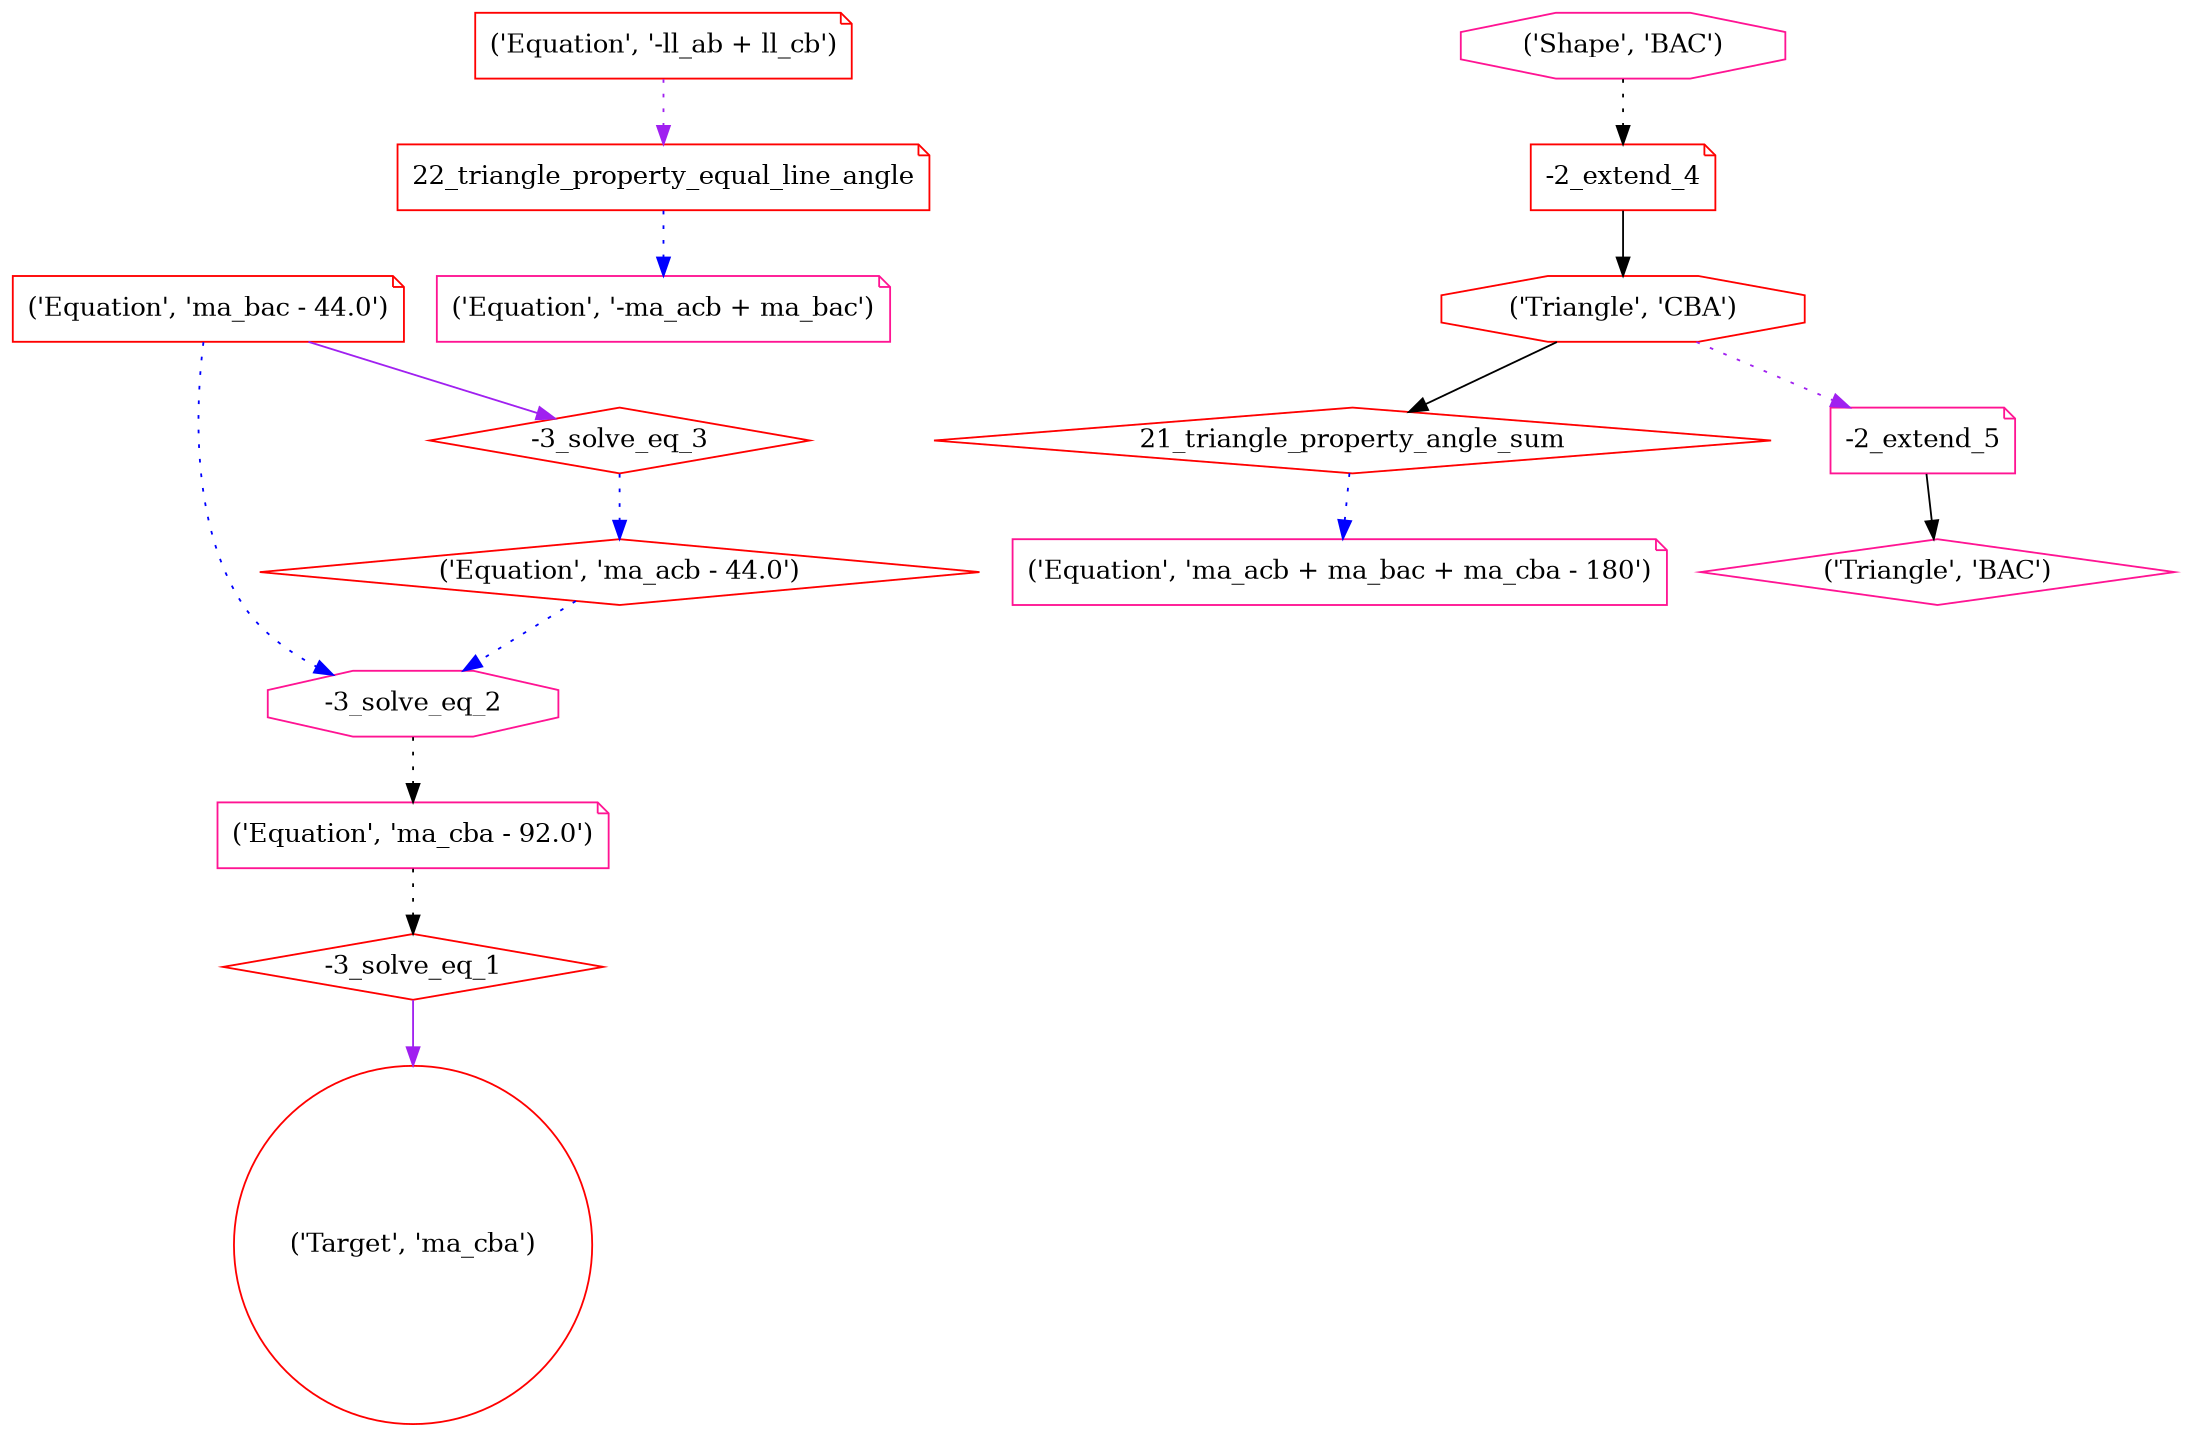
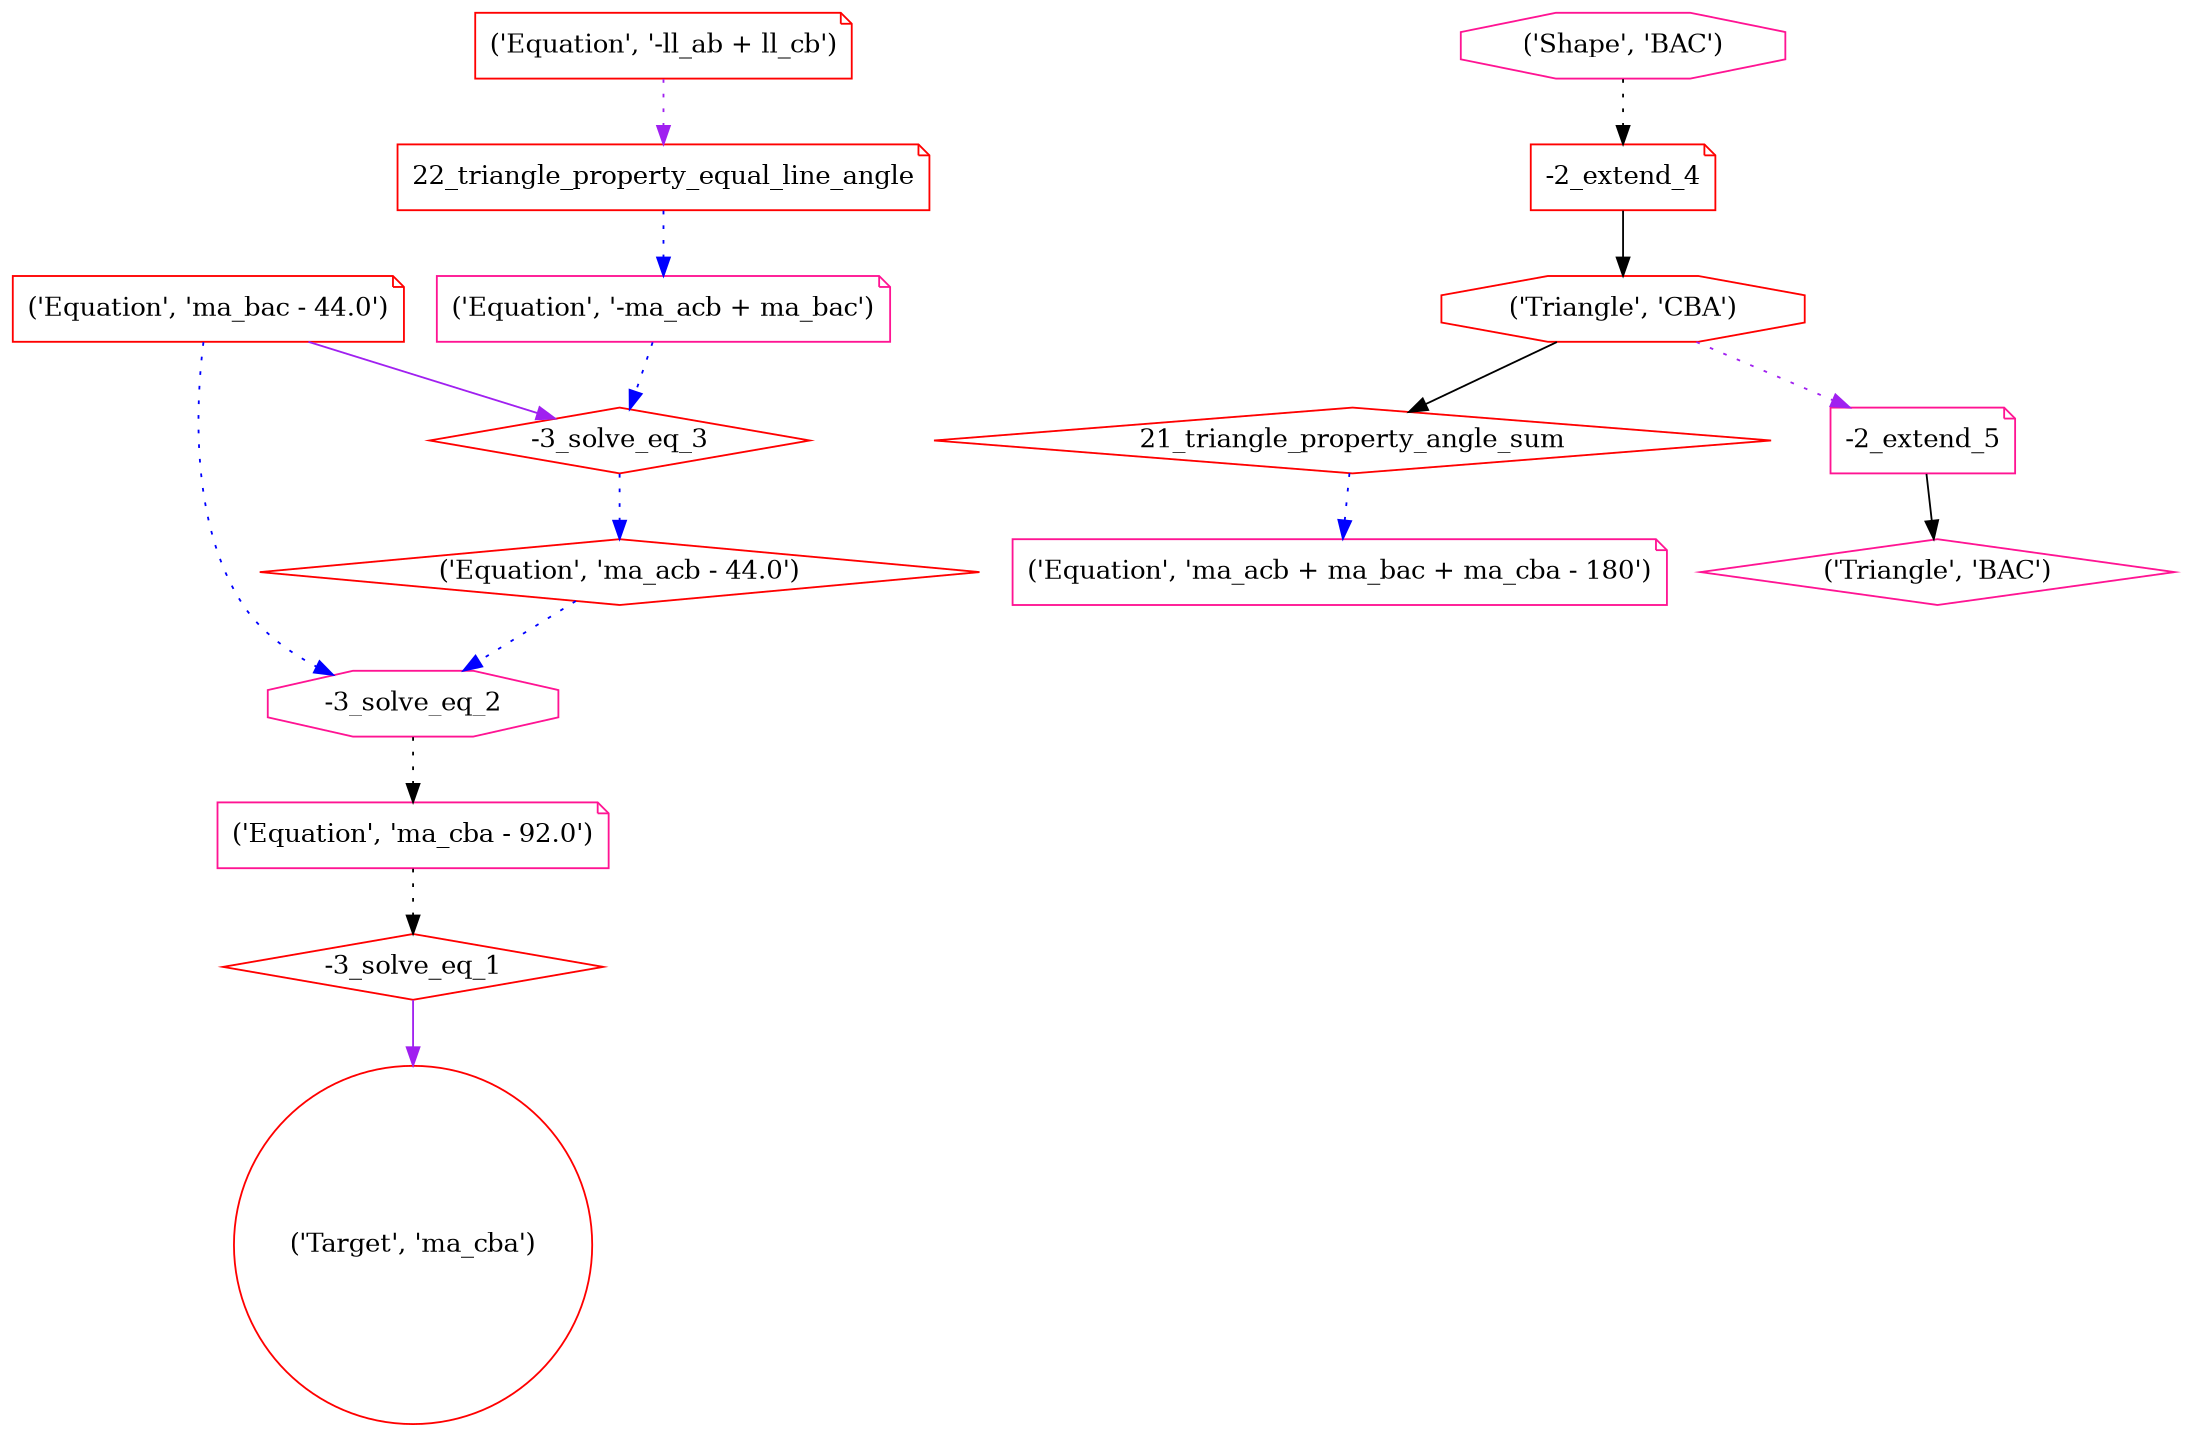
none -> (644, 367)
